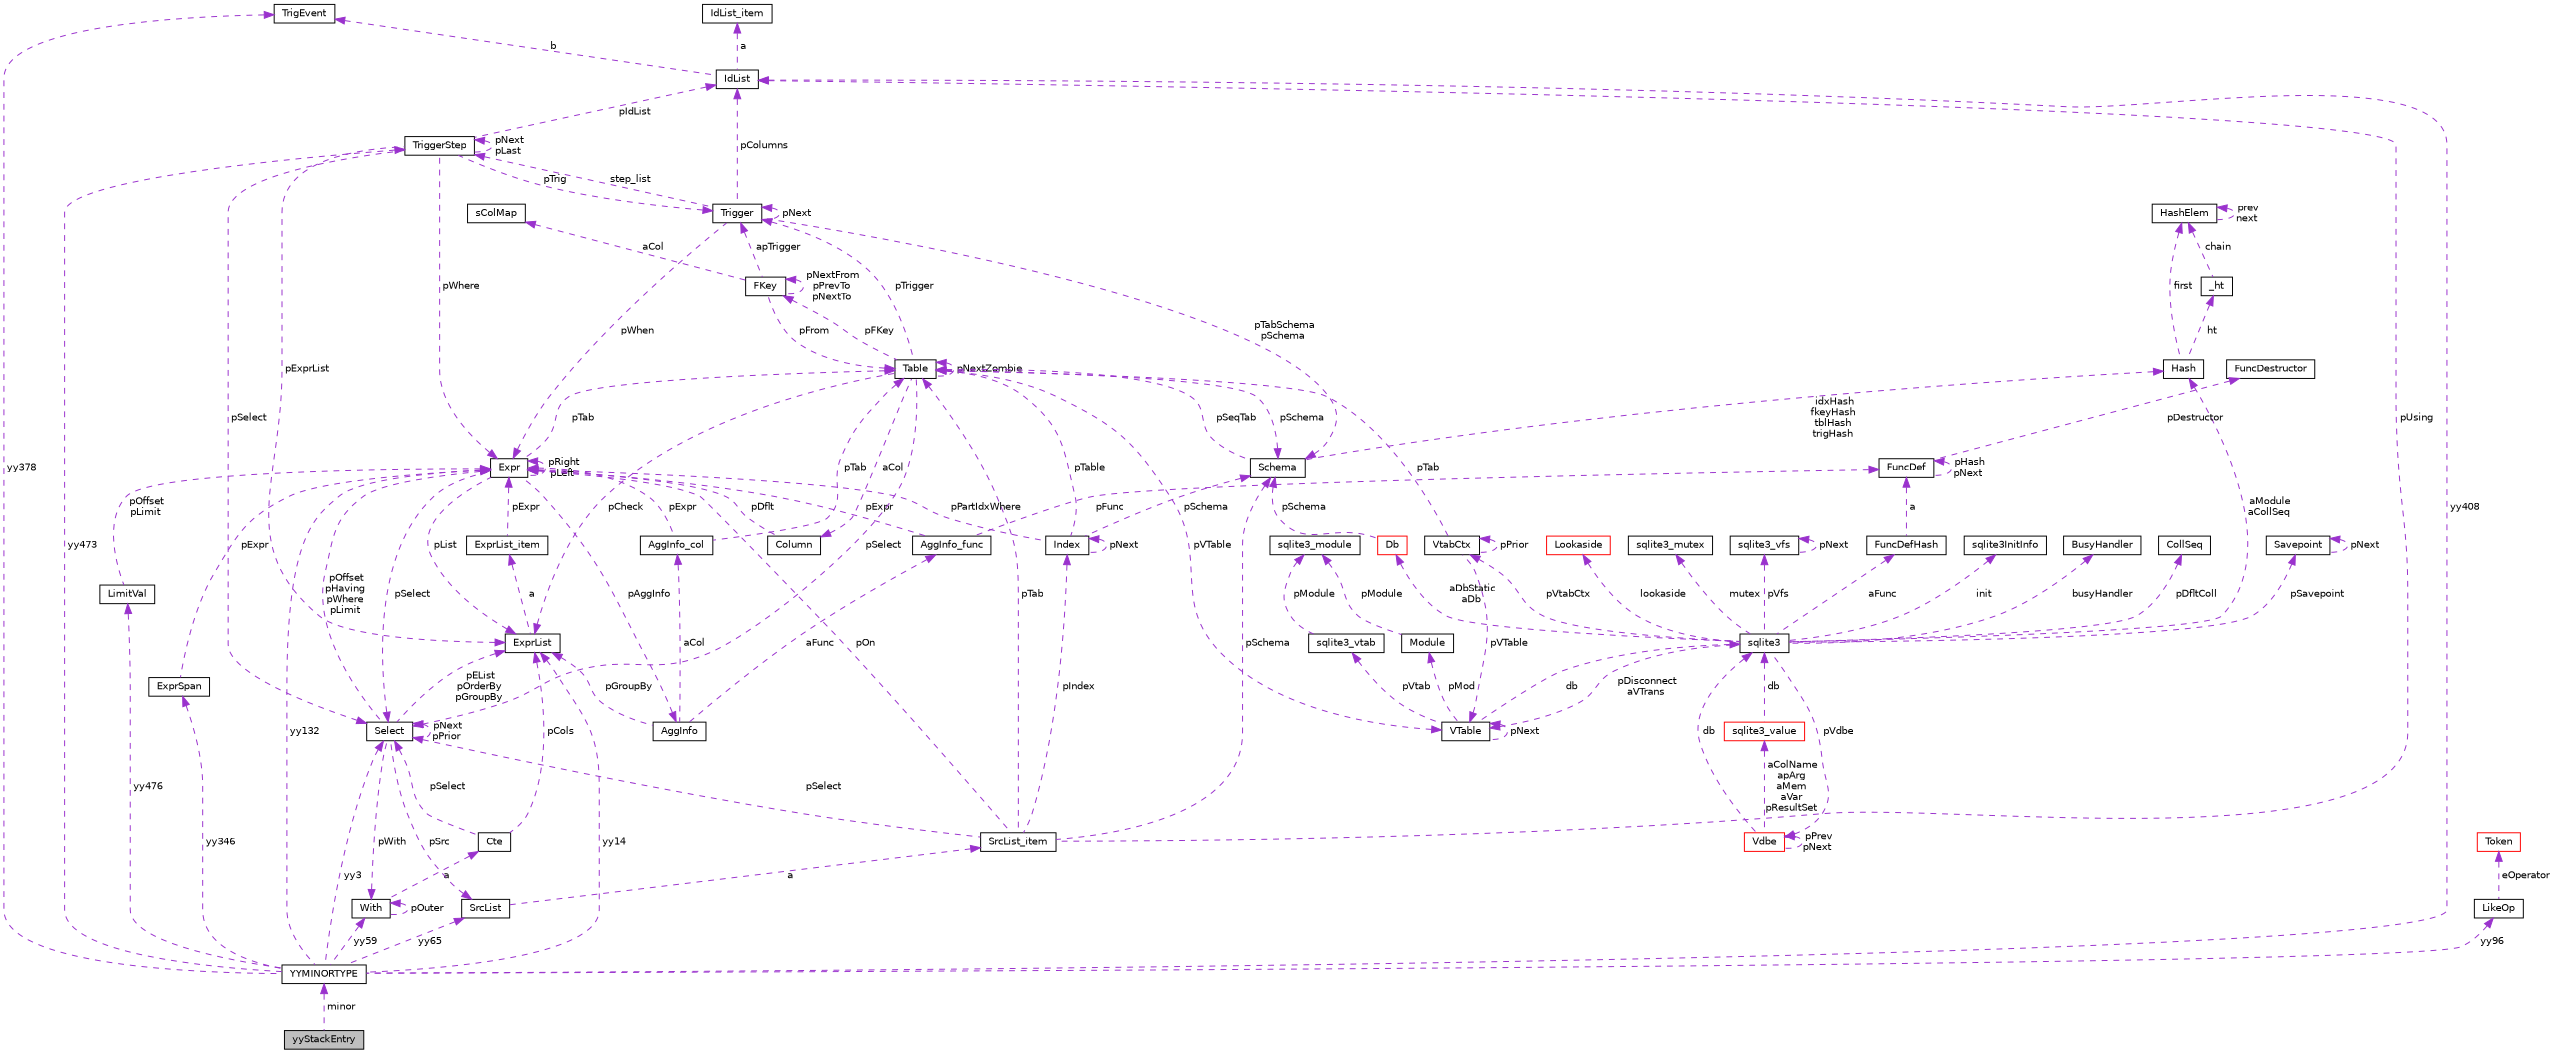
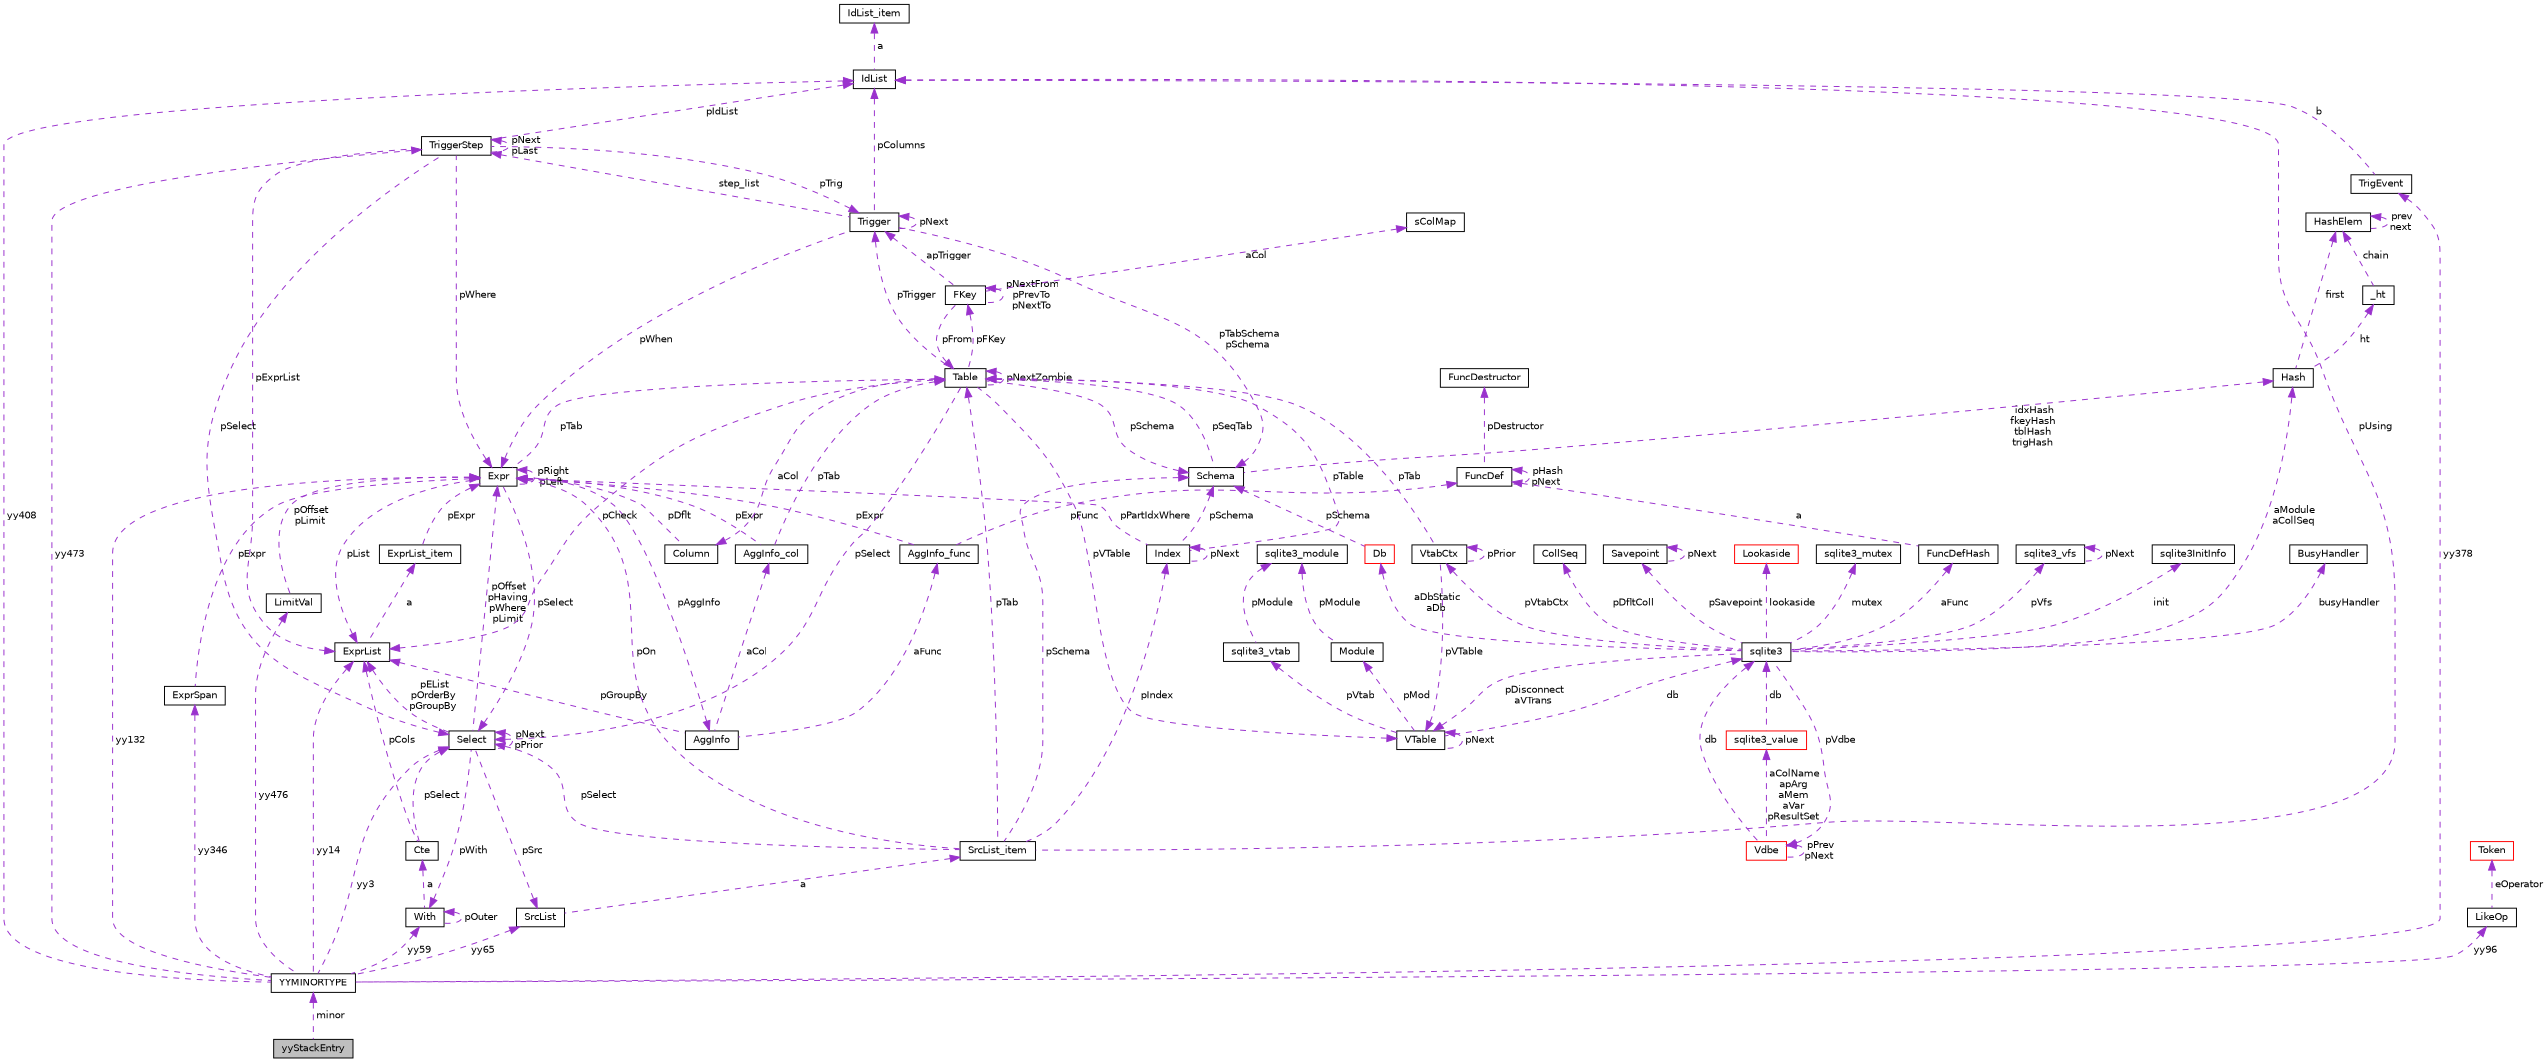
(530, 48) -> (1952, 89)
